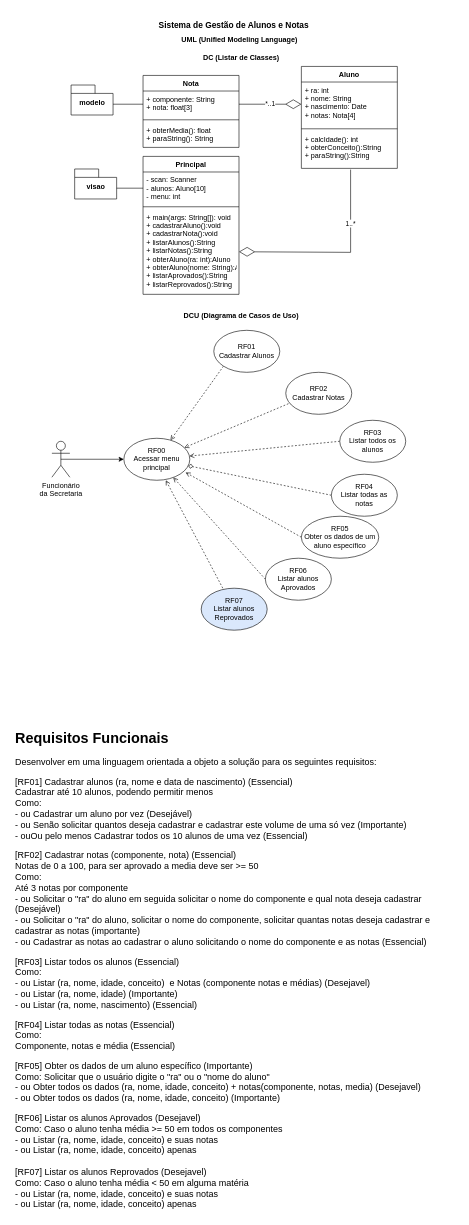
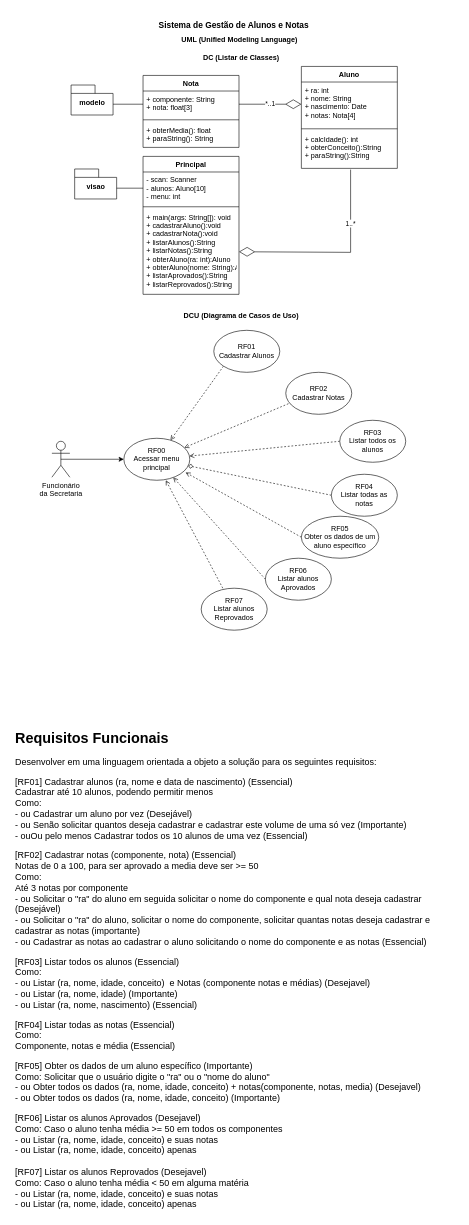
(234, 609) -> (234, 609)
